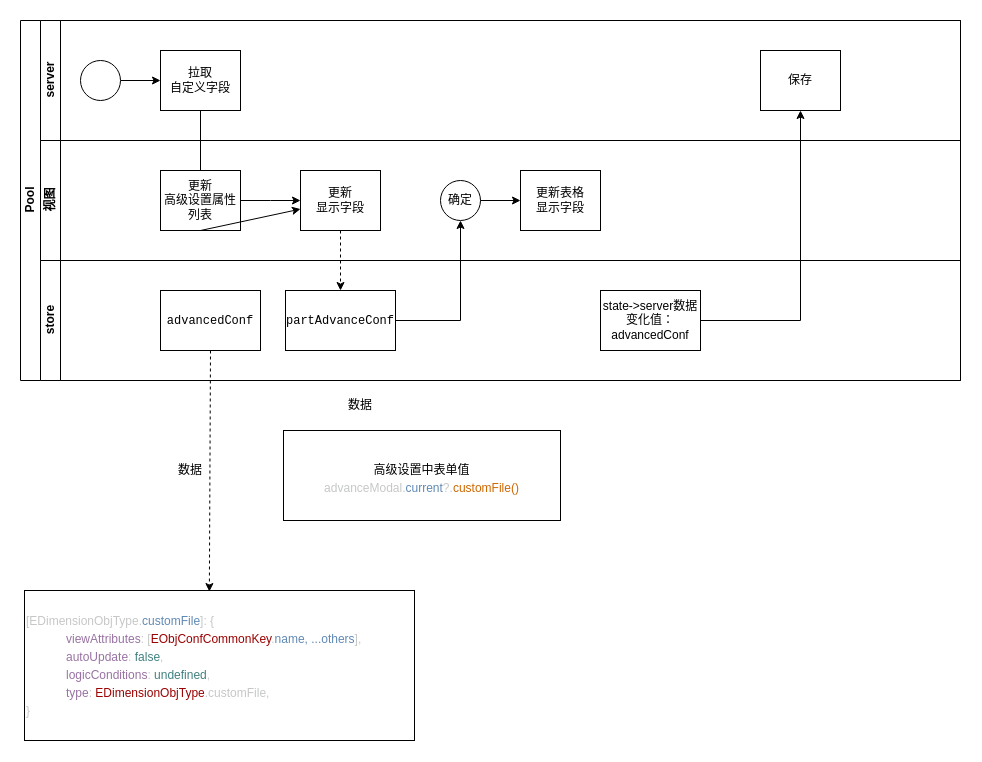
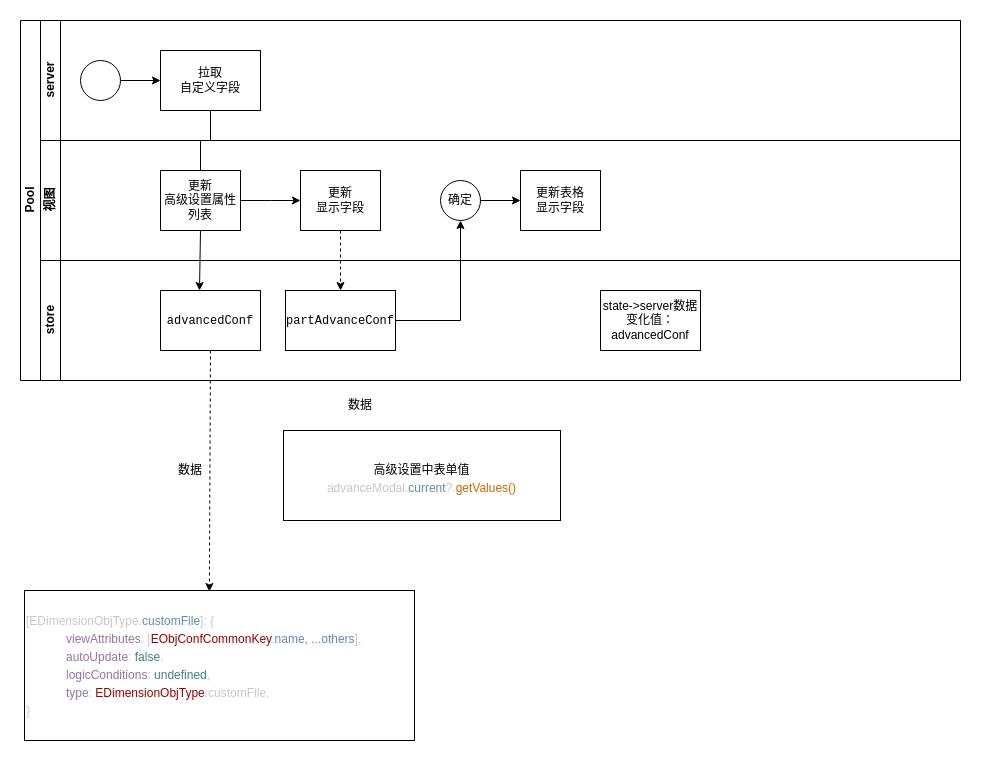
(201, 81) -> (211, 81)
(801, 81) -> none
(247, 221) -> (200, 257)
(801, 269) -> none
(422, 476) -> (422, 476)
